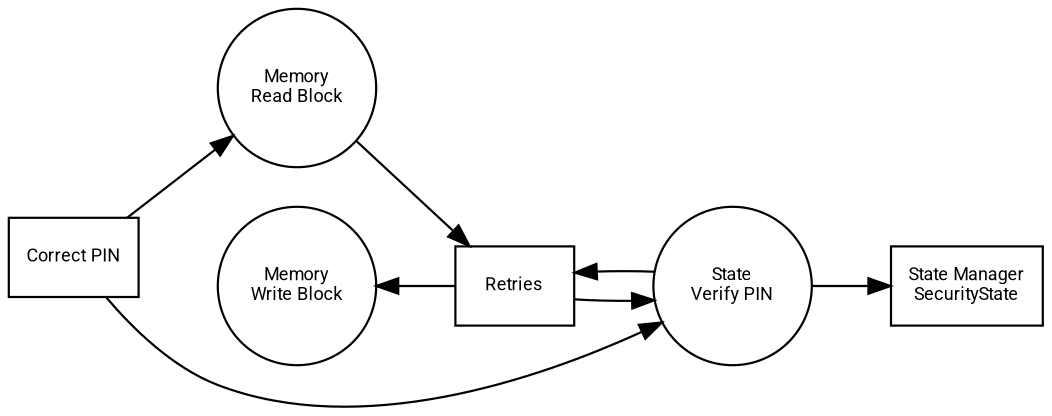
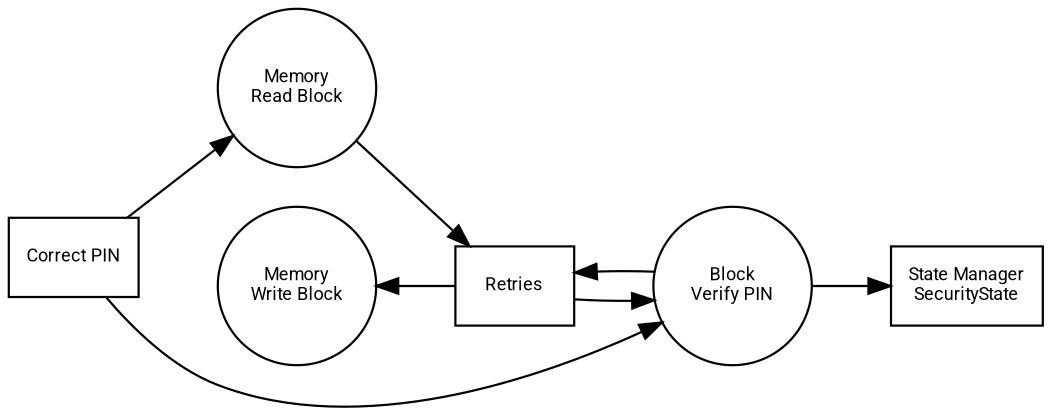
(733, 286) -> (733, 286)
